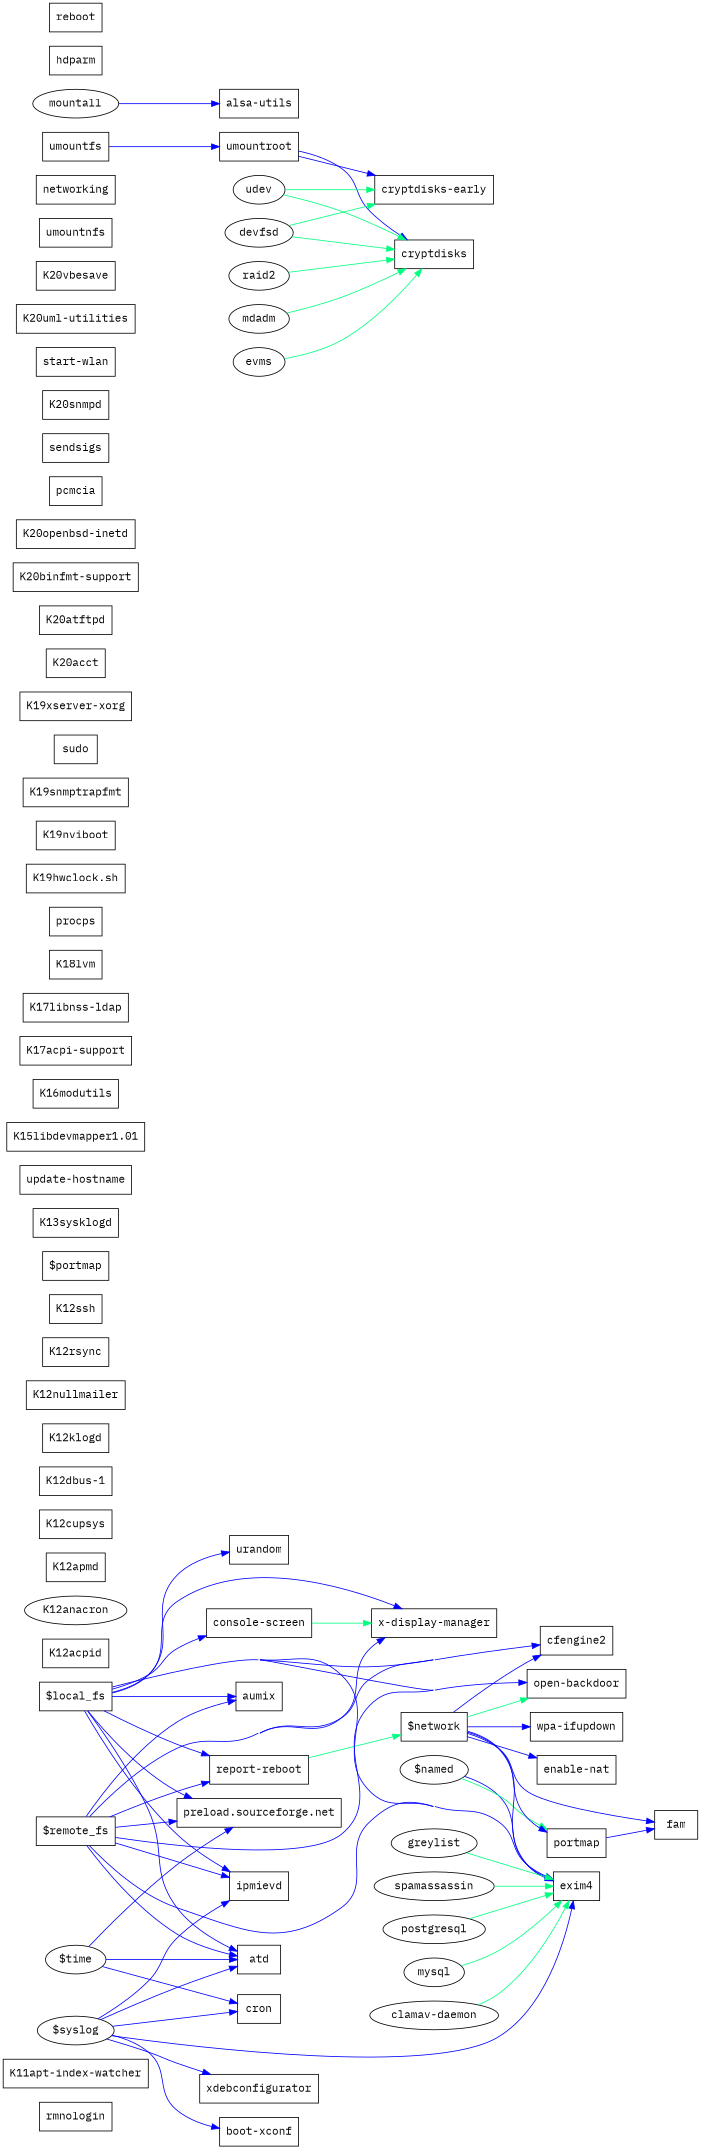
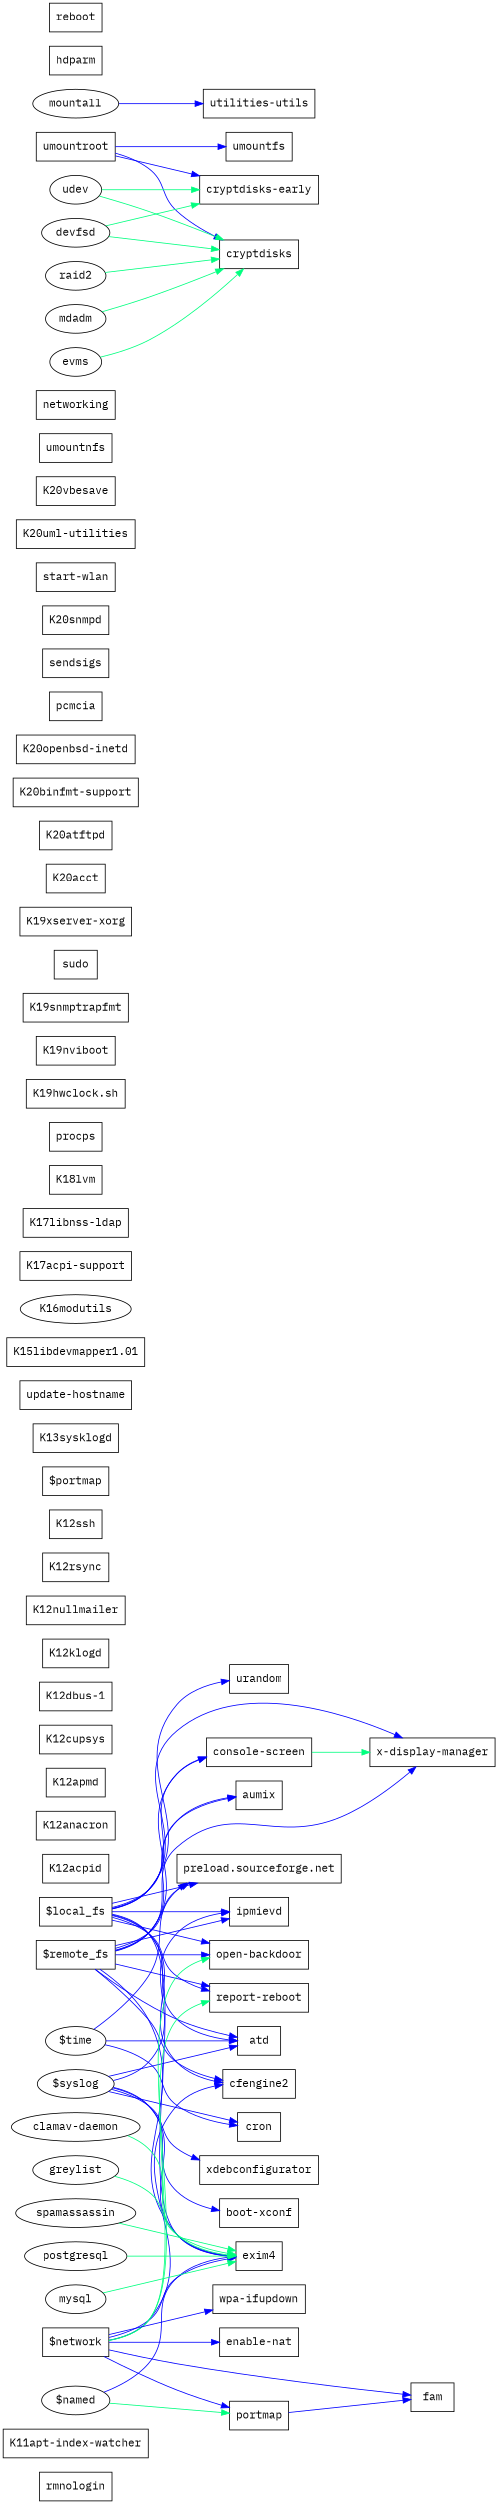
(259, 104) -> (259, 104)
(160, 147) -> (166, 147)
(76, 1094) -> (76, 1309)
(76, 1610) -> (76, 1826)
(349, 1748) -> (163, 2177)
none -> (163, 1859)
